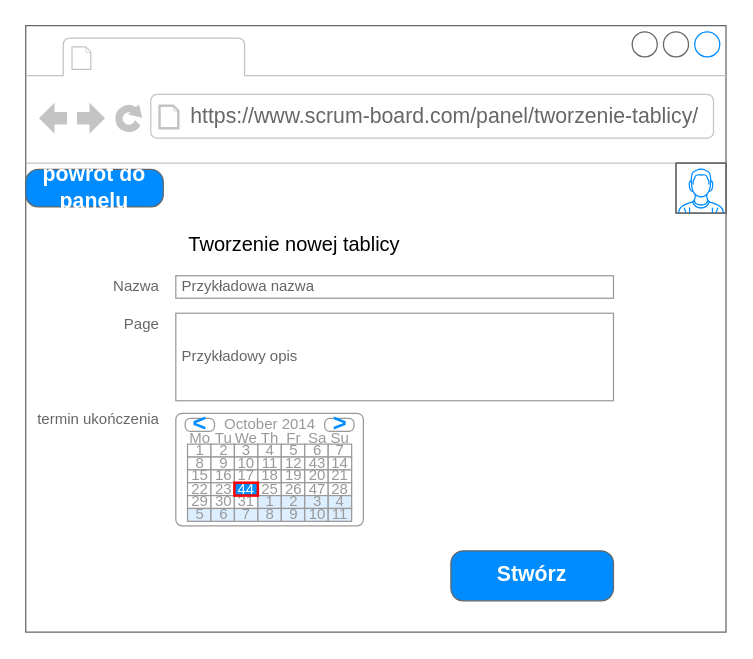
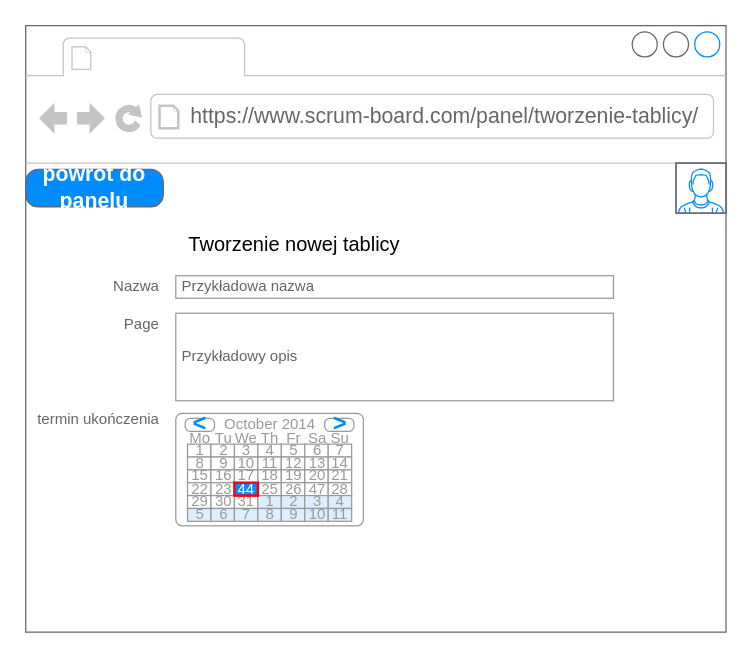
(318, 463) -> (318, 463)
(532, 576) -> none
